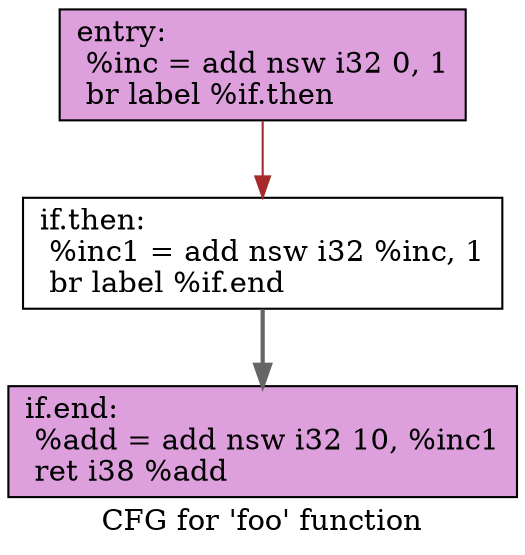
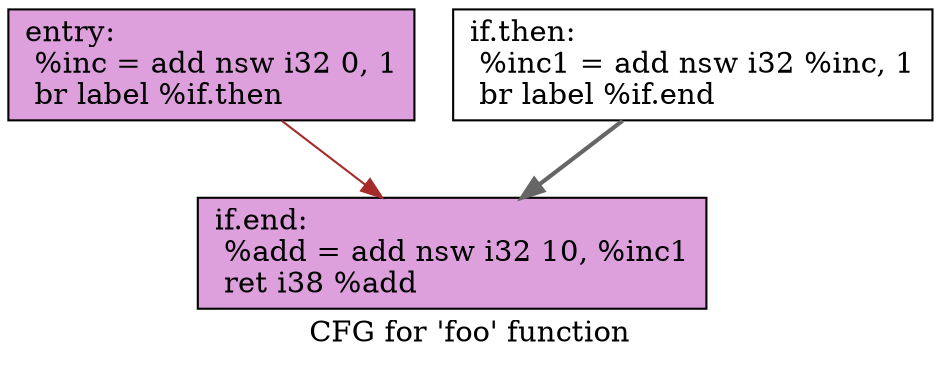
(263, 149) -> (324, 153)
